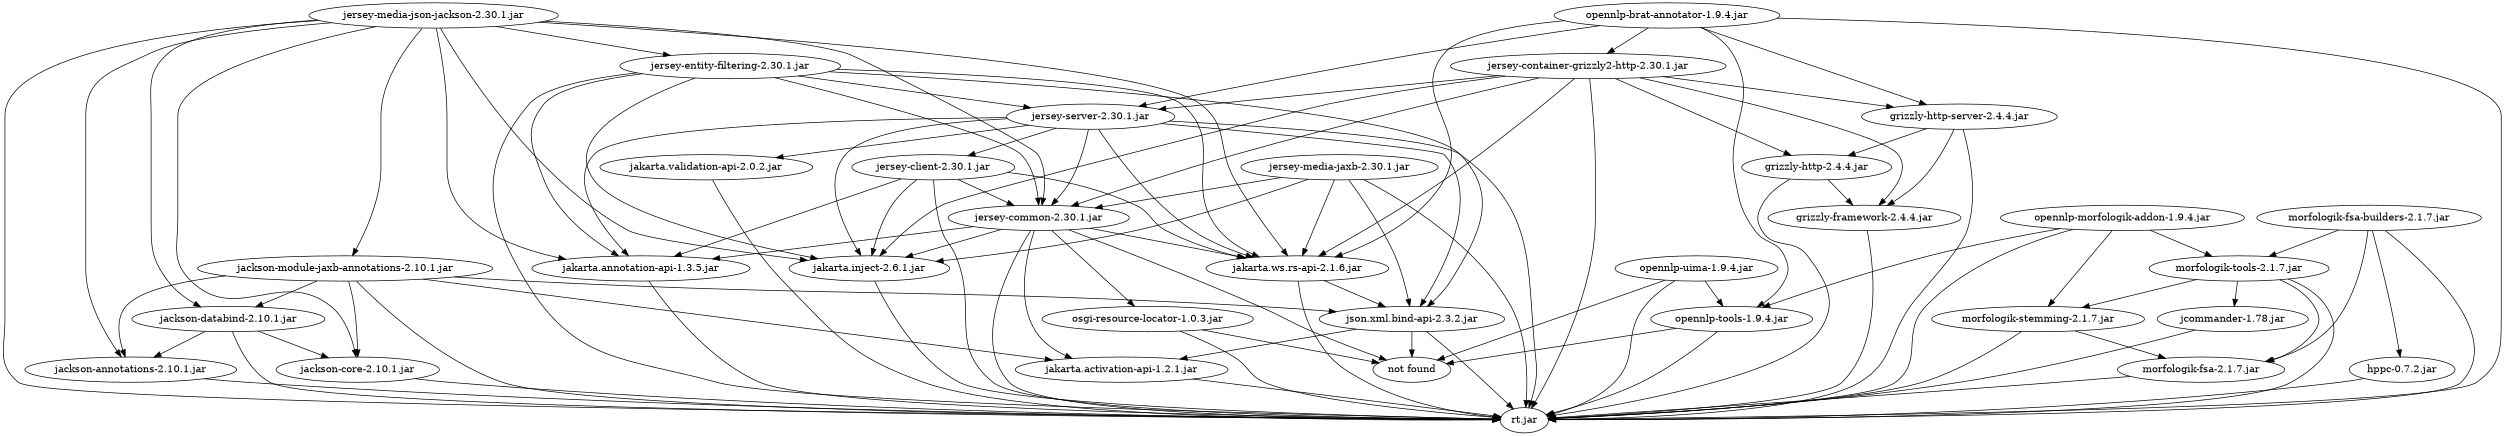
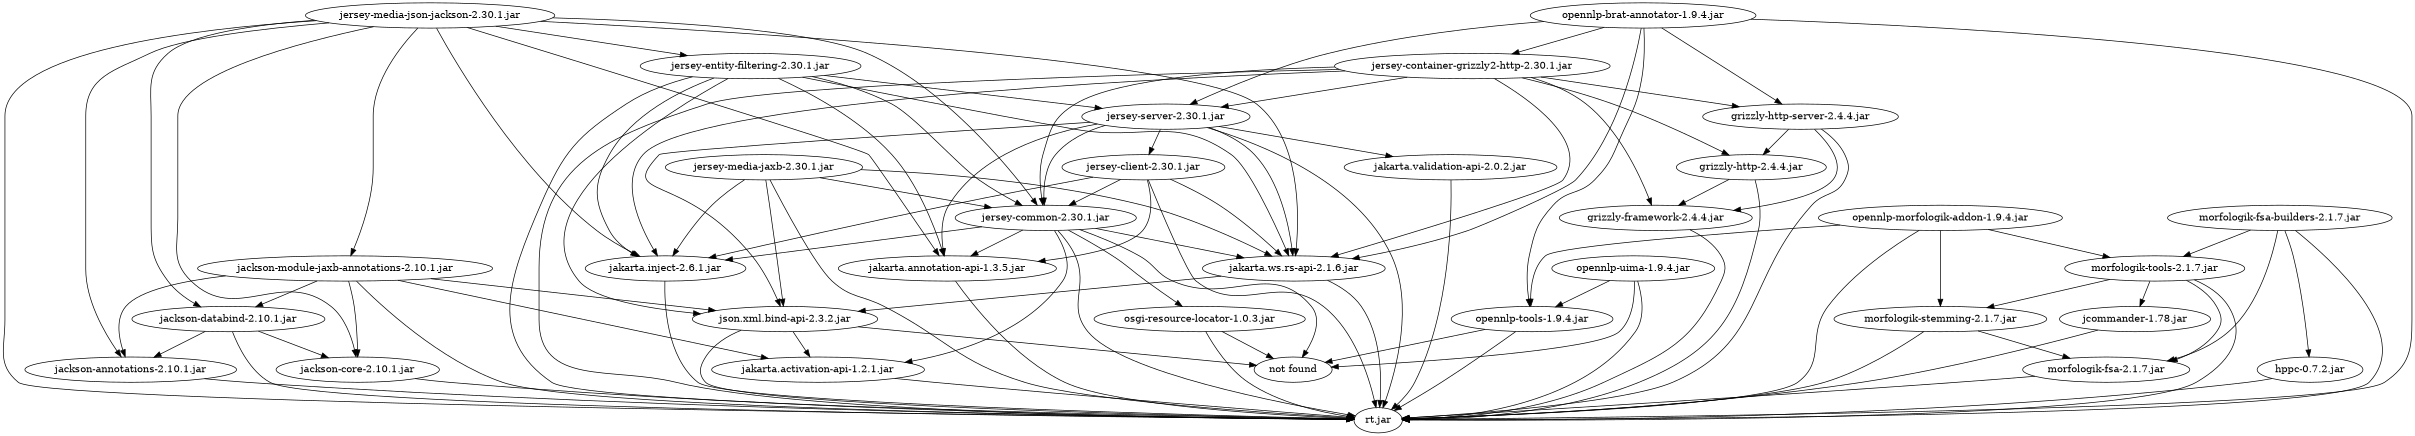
(874, 138) -> none
